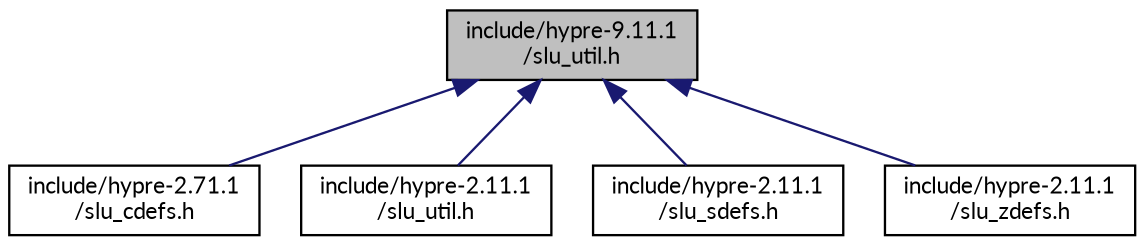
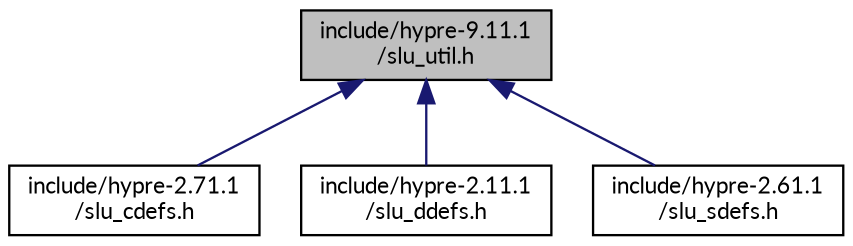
(426, 200) -> (426, 200)
(718, 200) -> (718, 200)
(1010, 200) -> none
